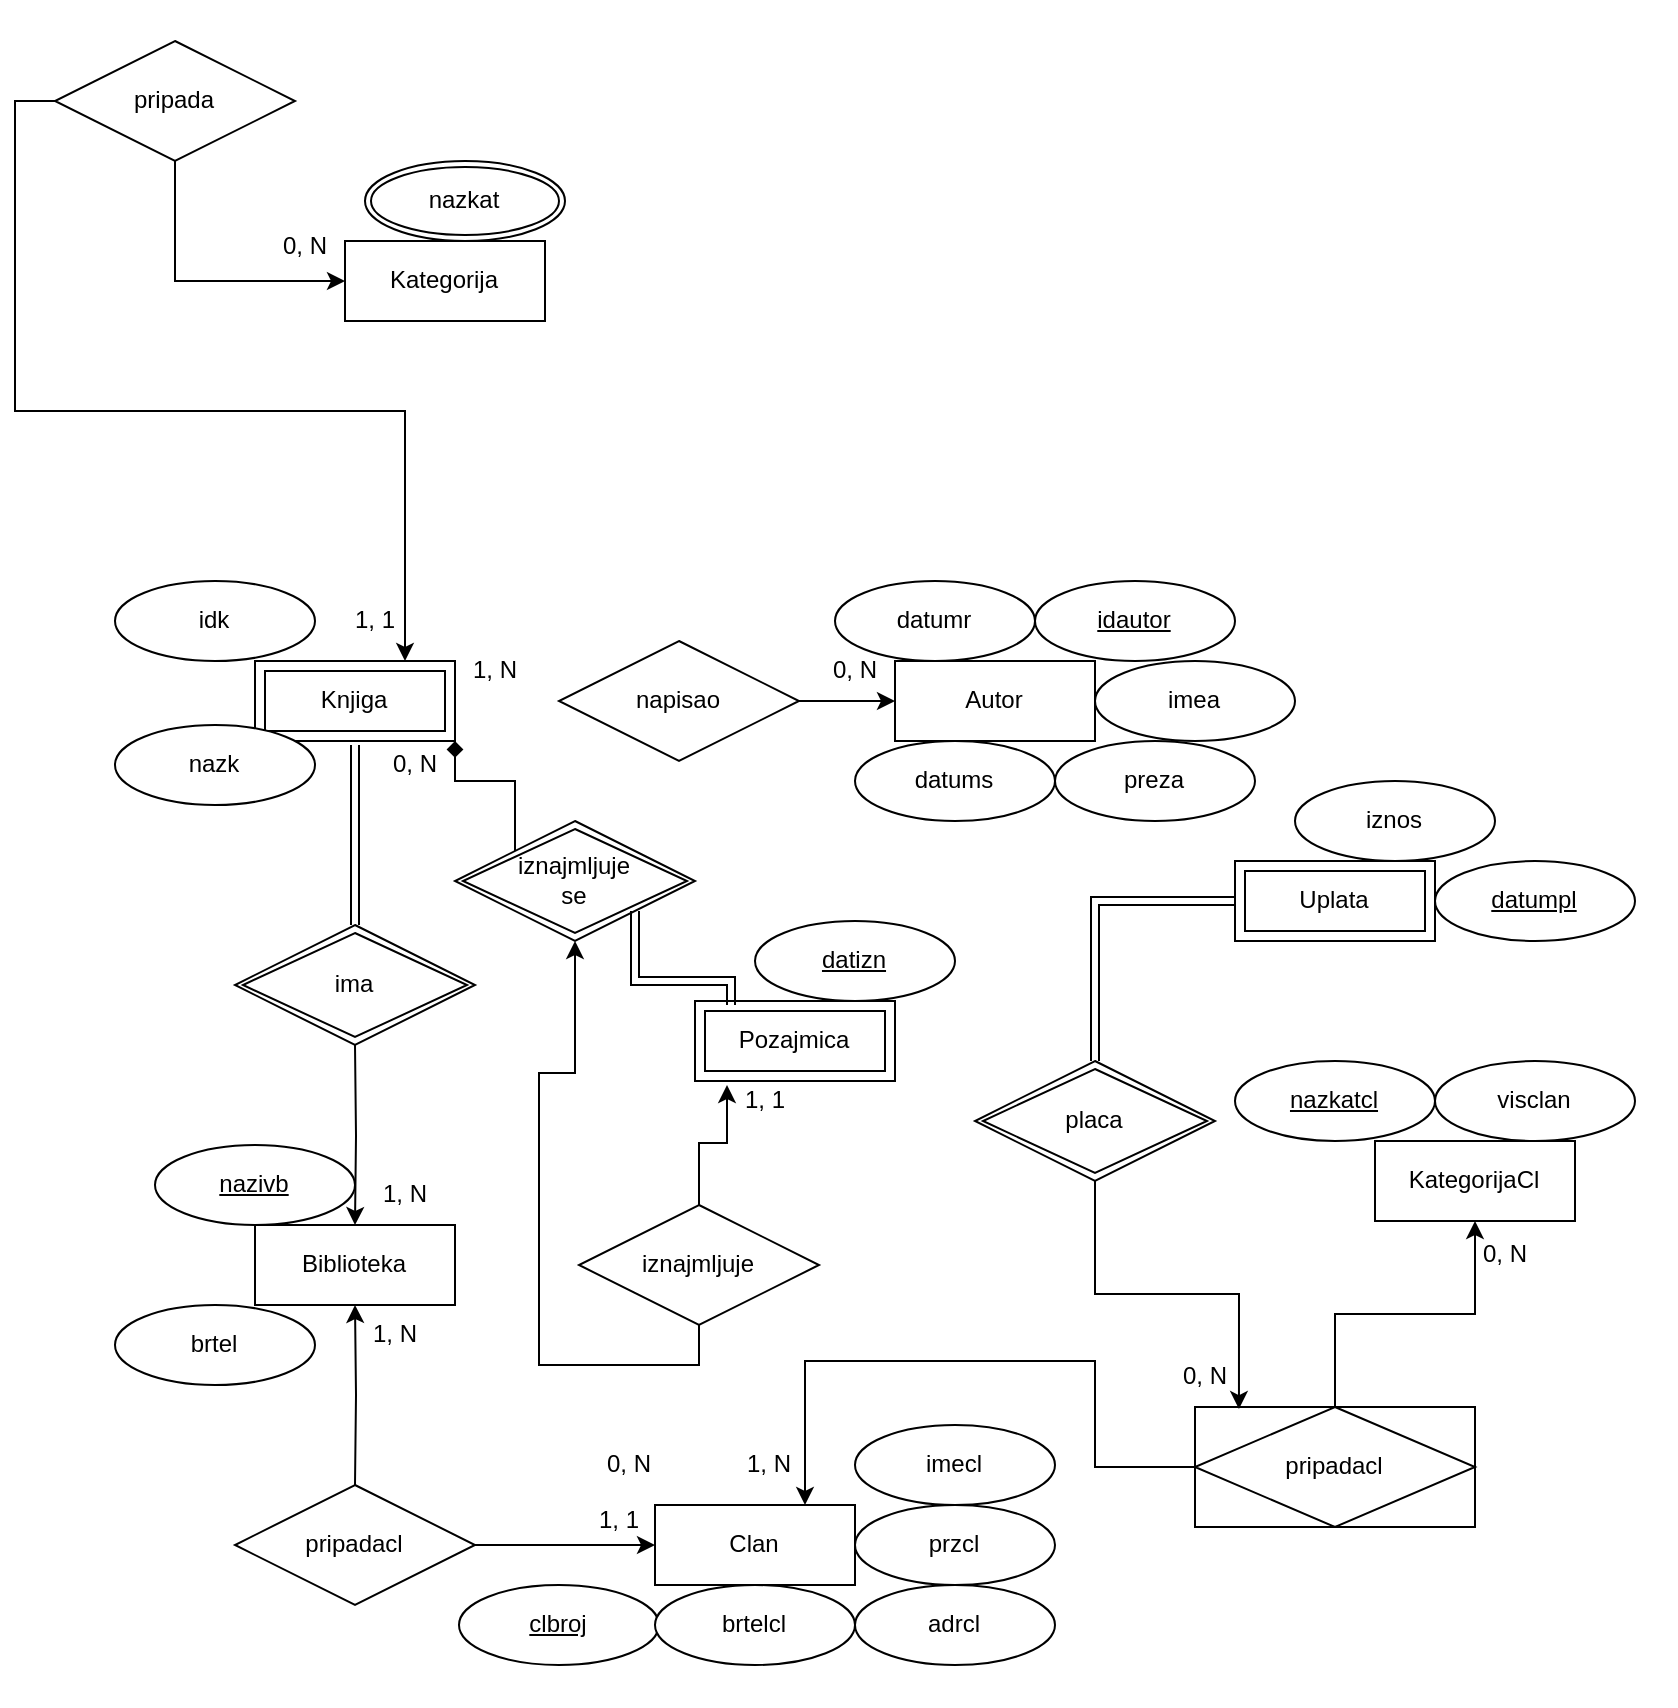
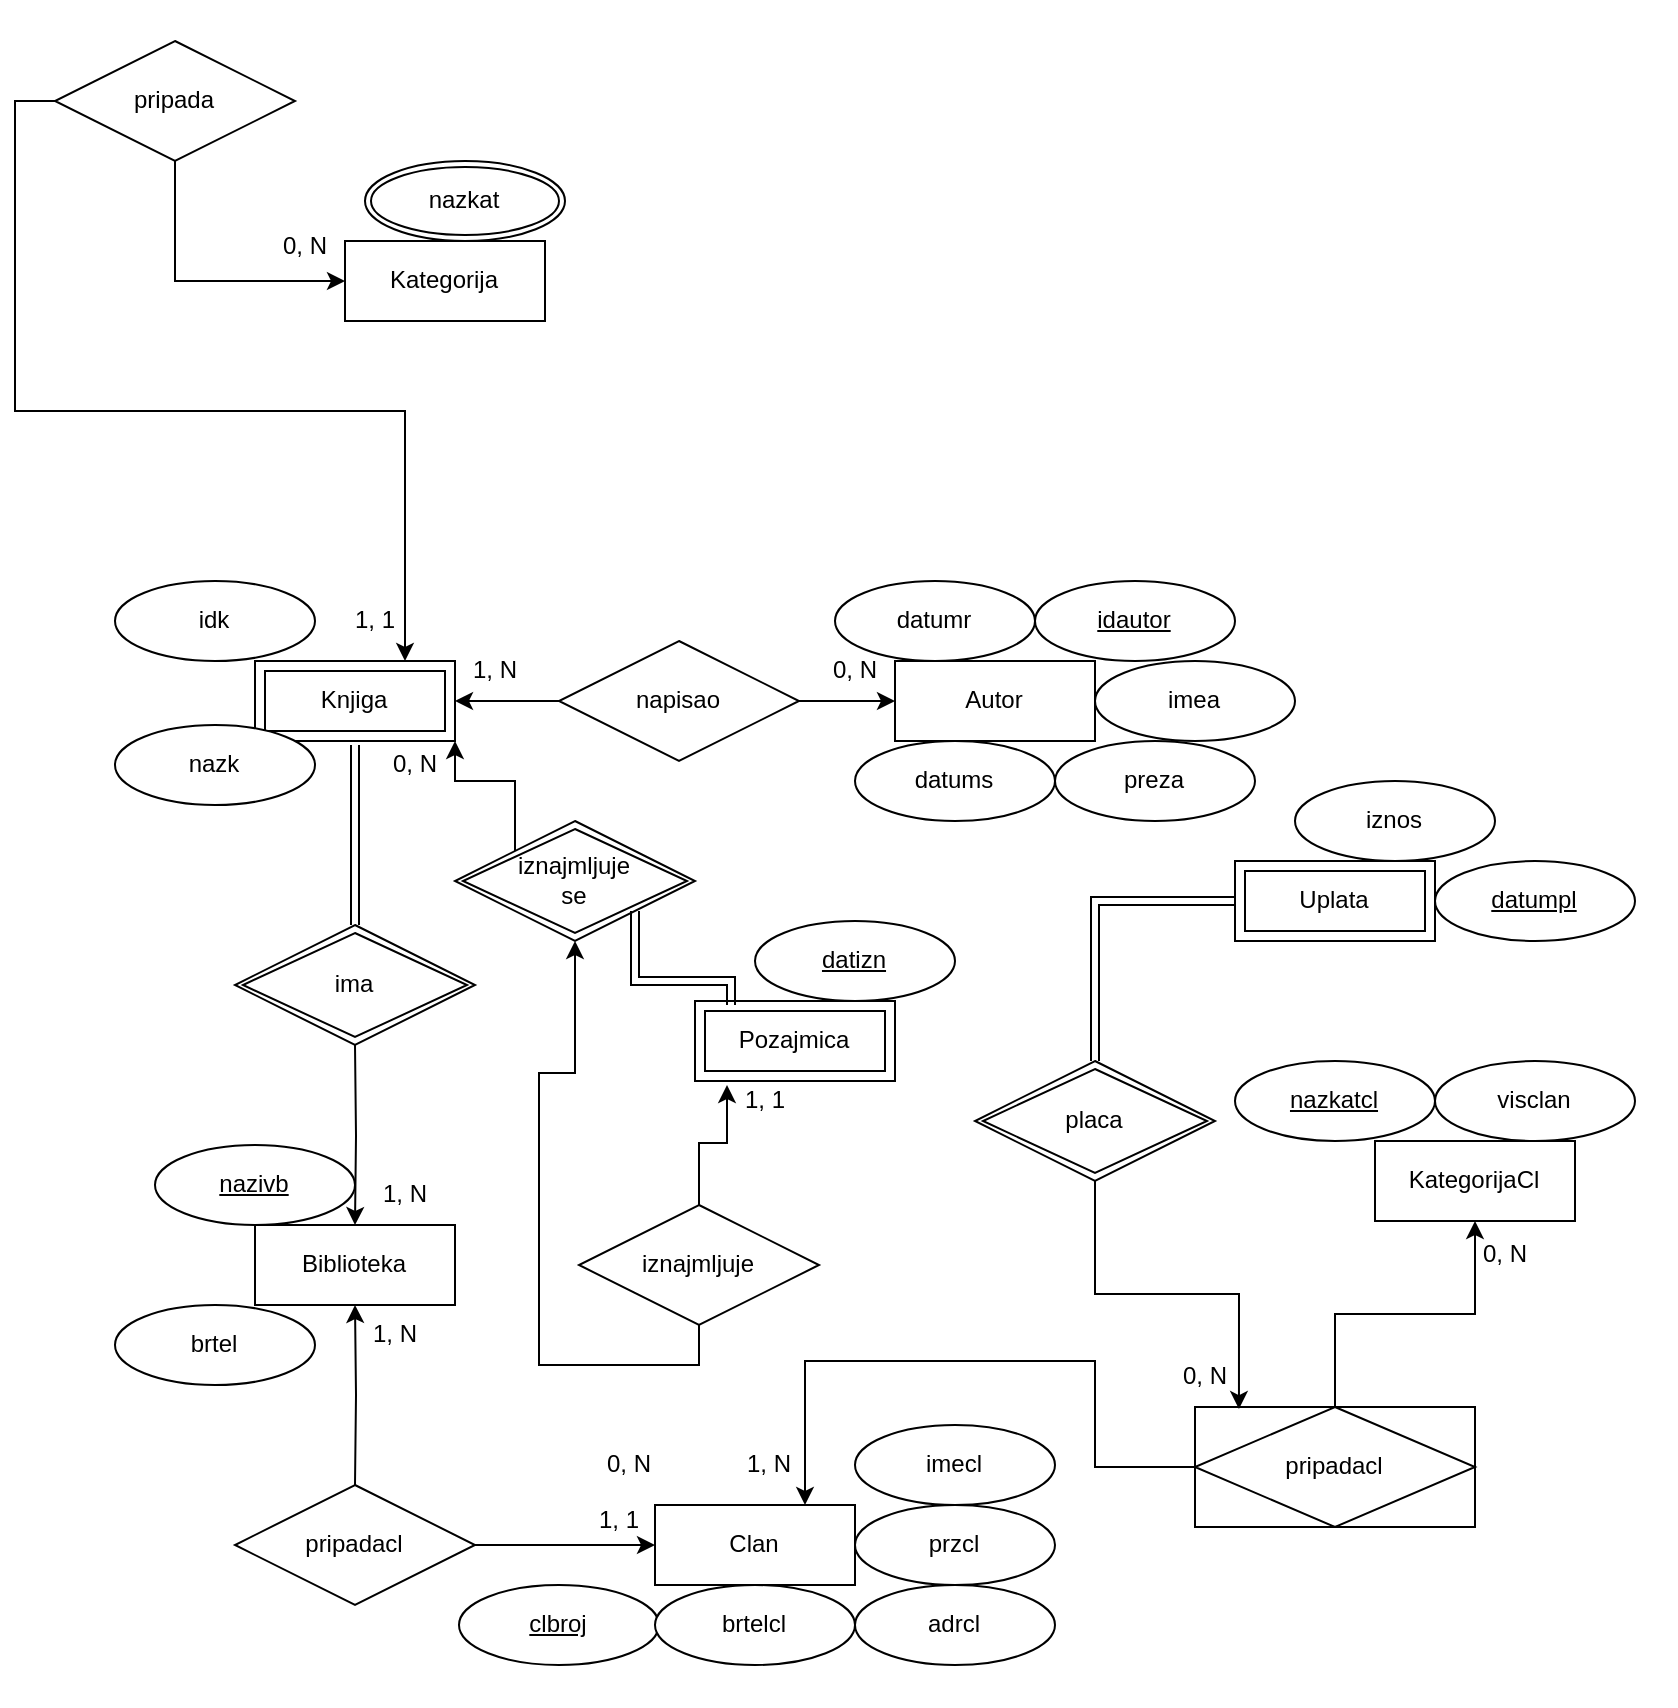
none -> (514, 701)
(455, 757) -> (455, 756)
